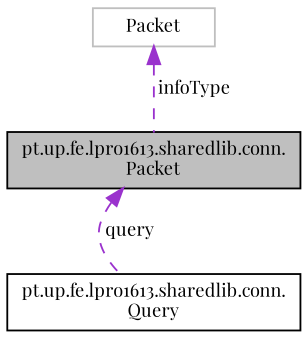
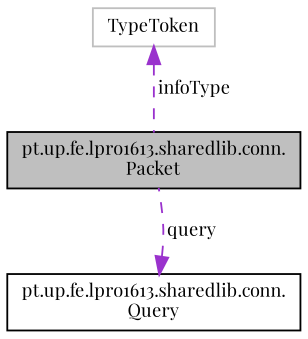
(154, 27) -> (154, 27)
(100, 240) -> (163, 222)
